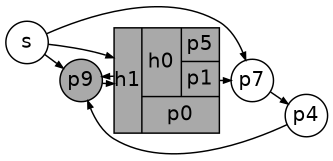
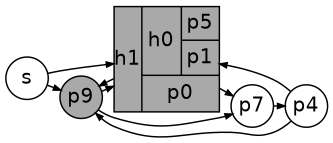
(152, 7) -> (161, 126)
none -> (261, 74)
